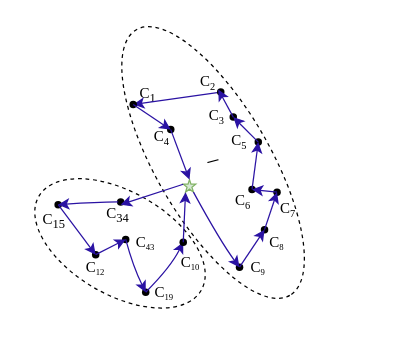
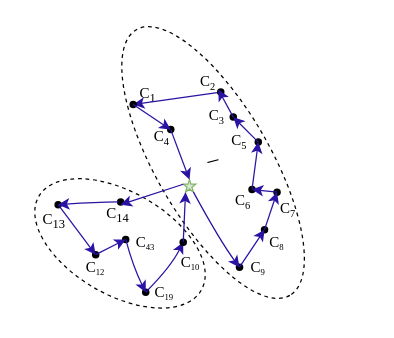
(118, 214) -> (118, 214)
(54, 221) -> (54, 221)
